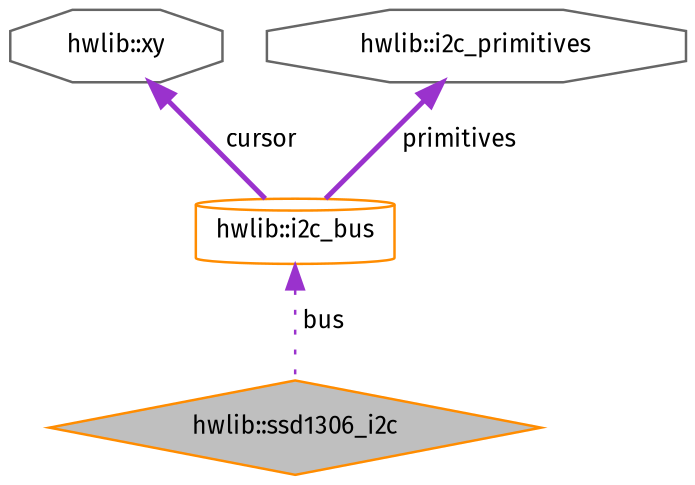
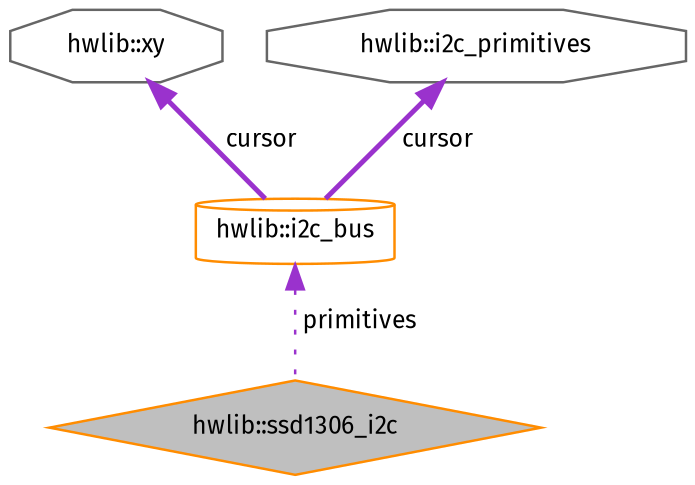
(455, 141) -> (434, 141)
(320, 322) -> (356, 322)
